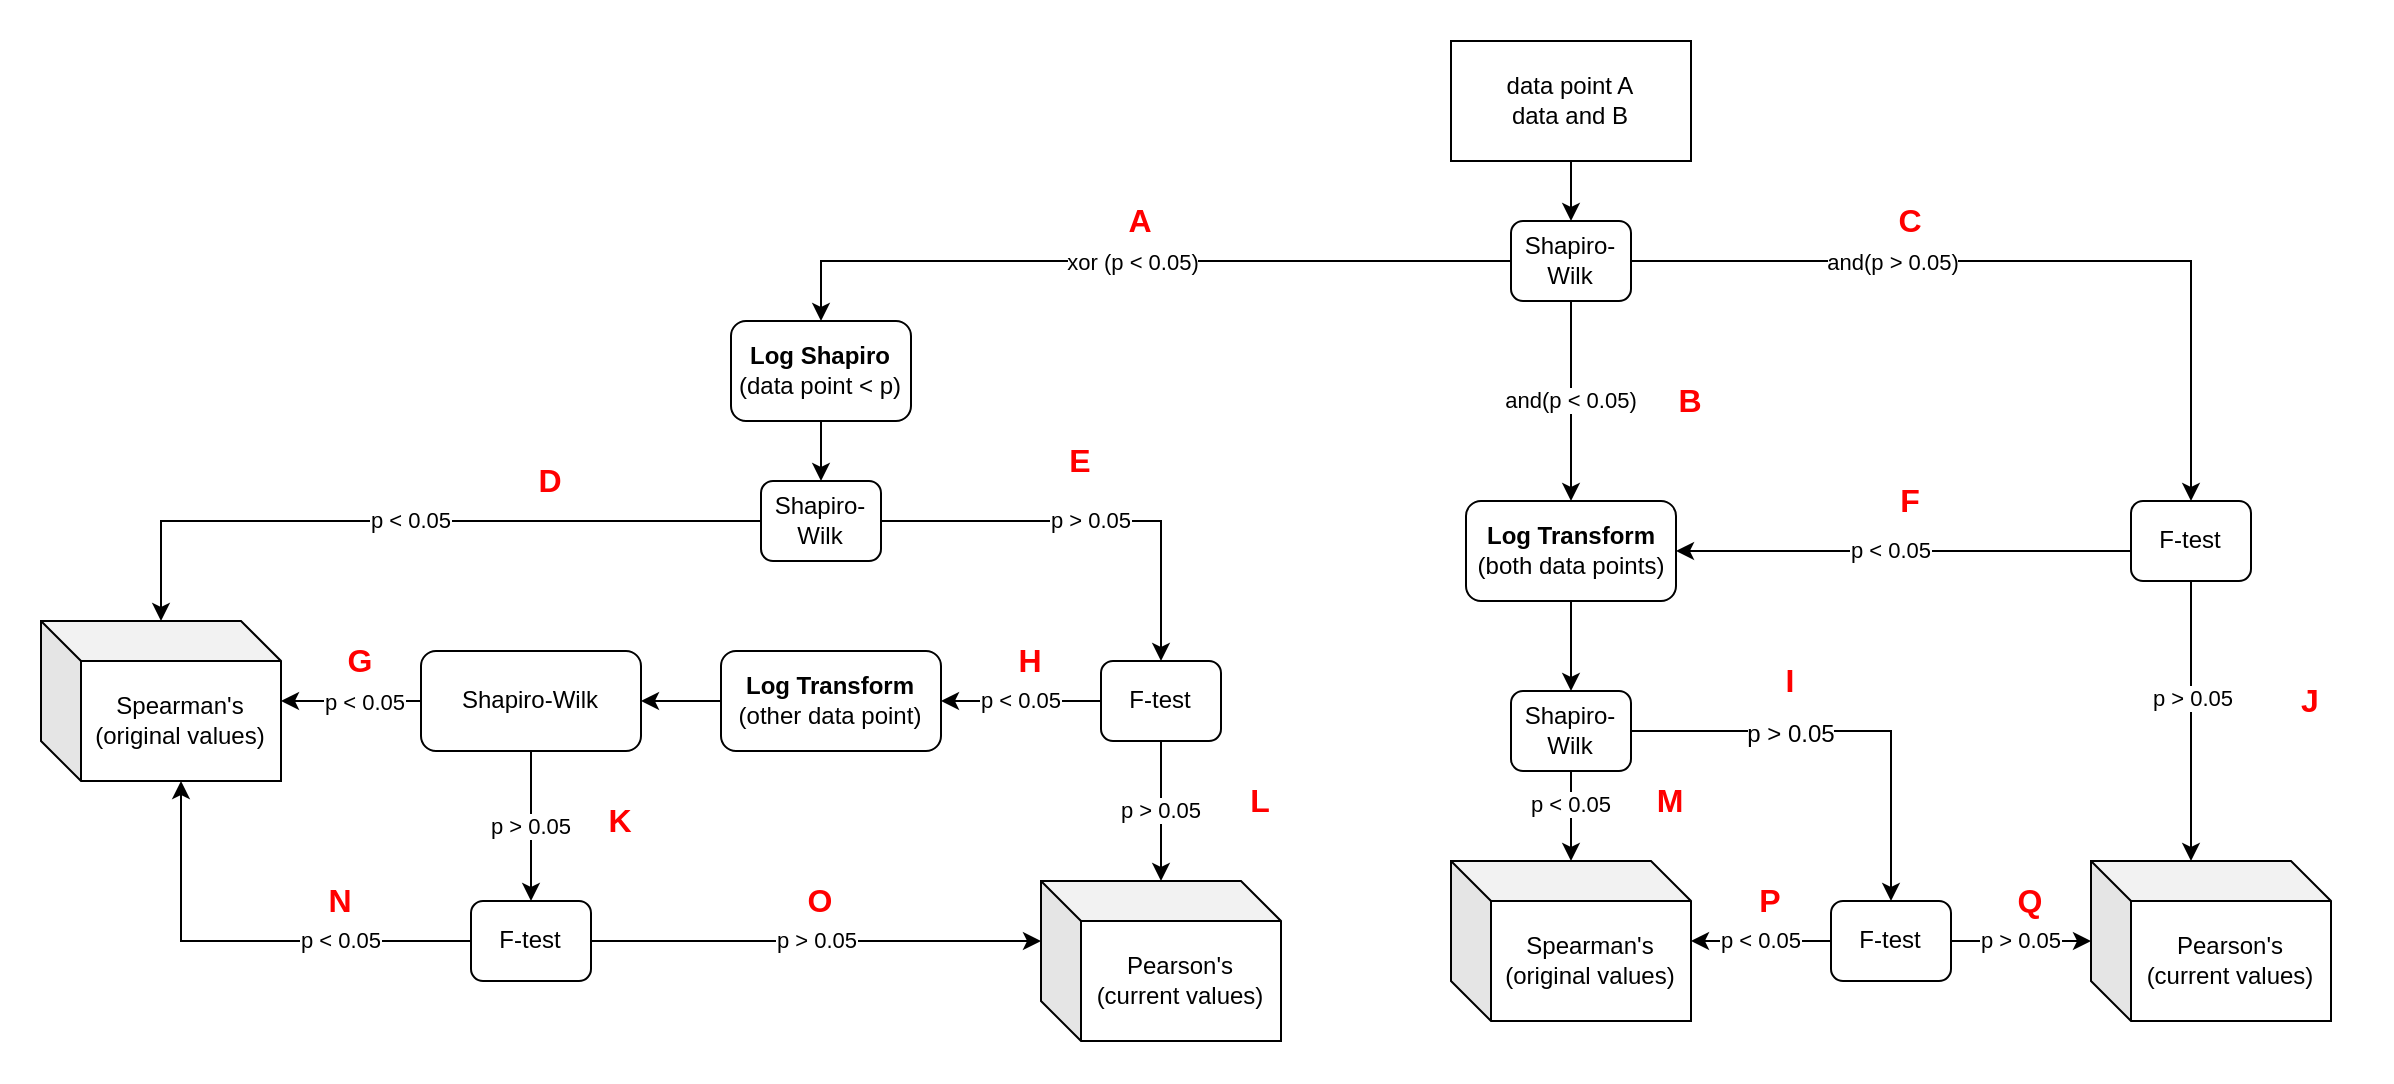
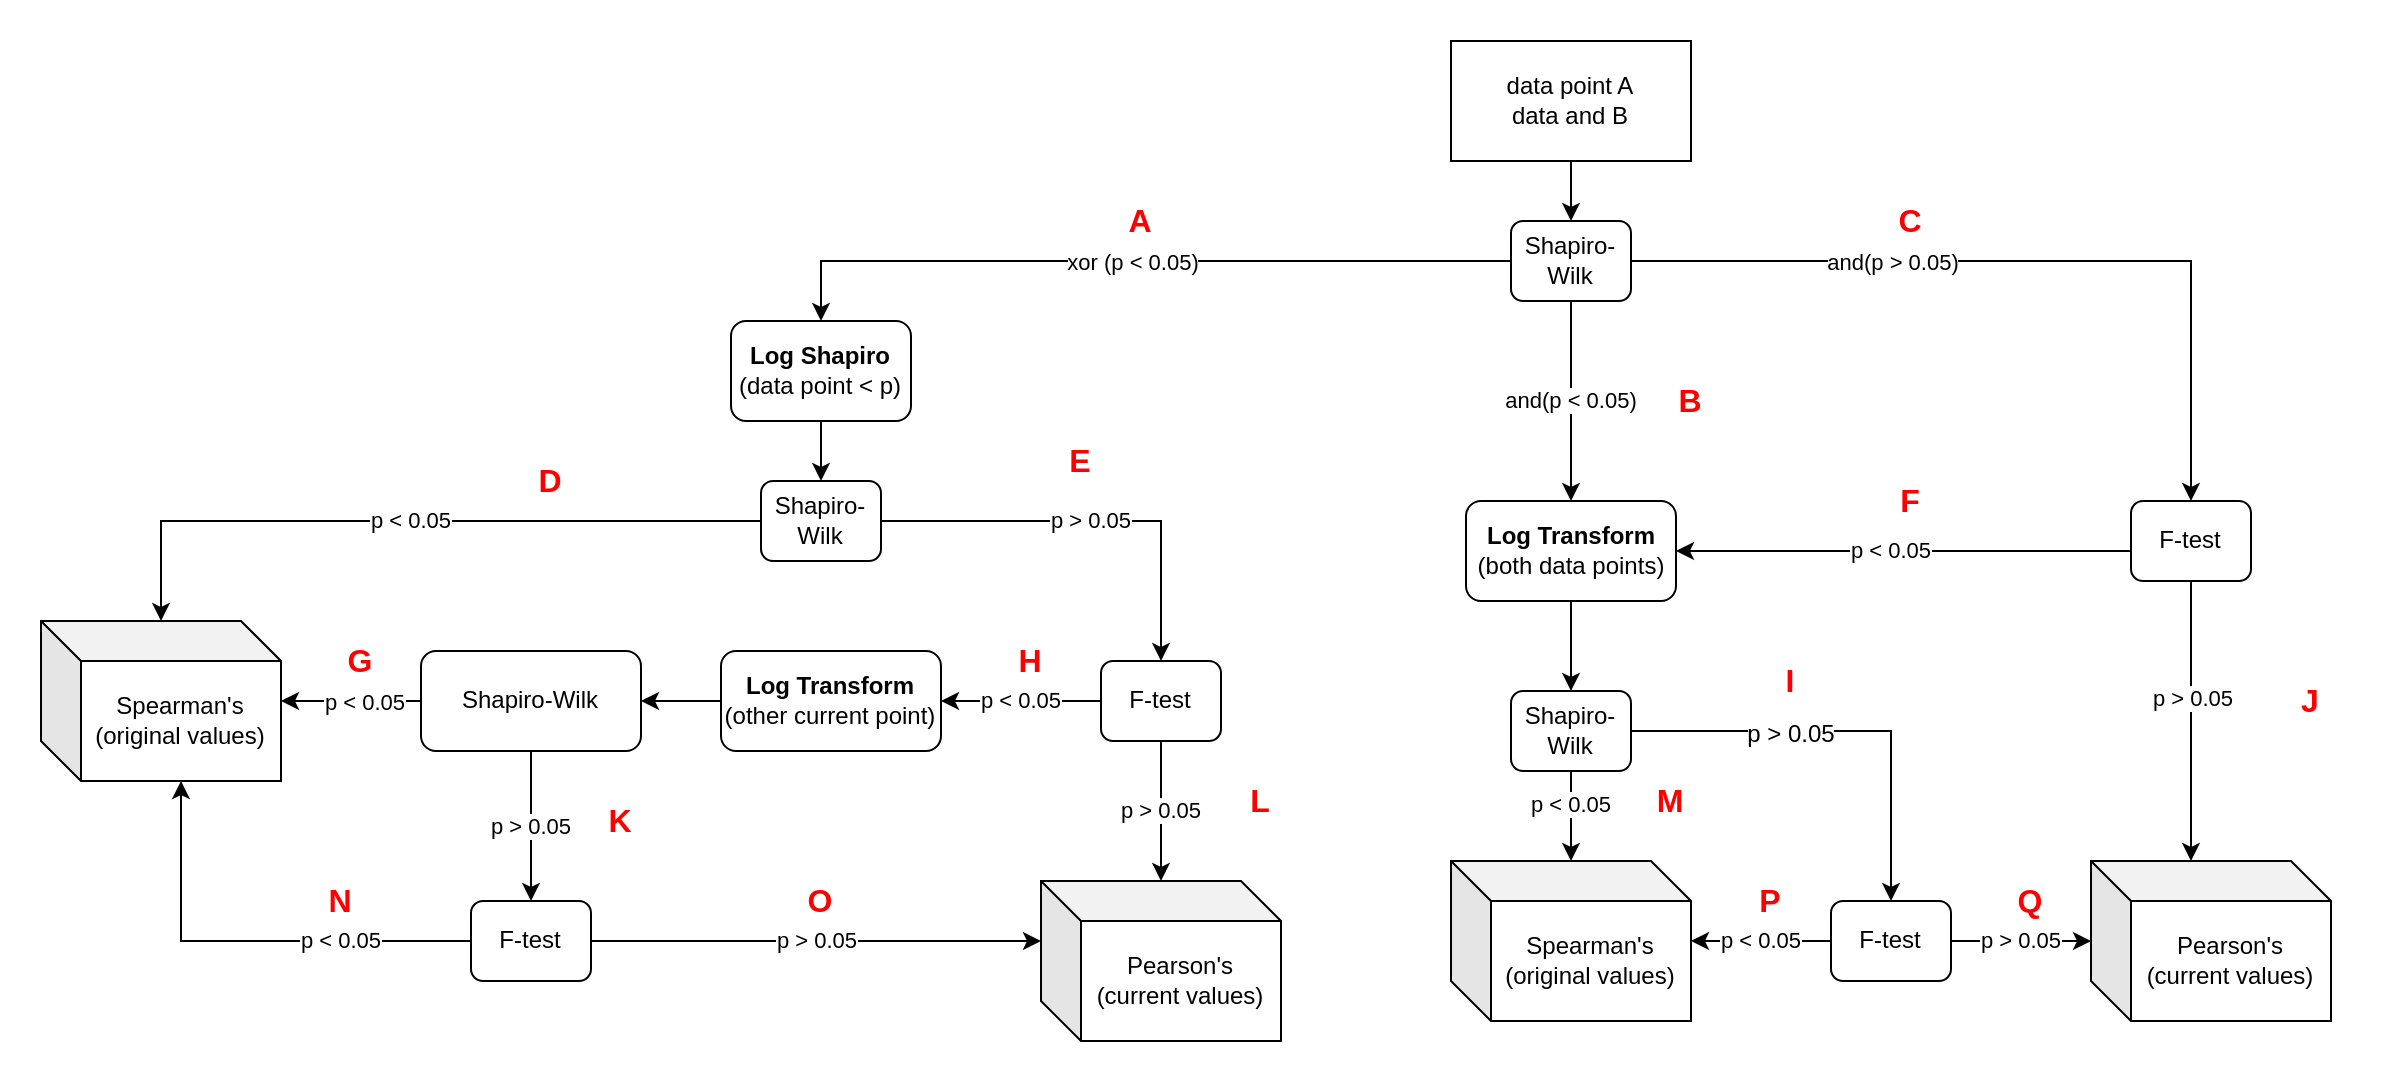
(831, 701) -> (831, 701)
